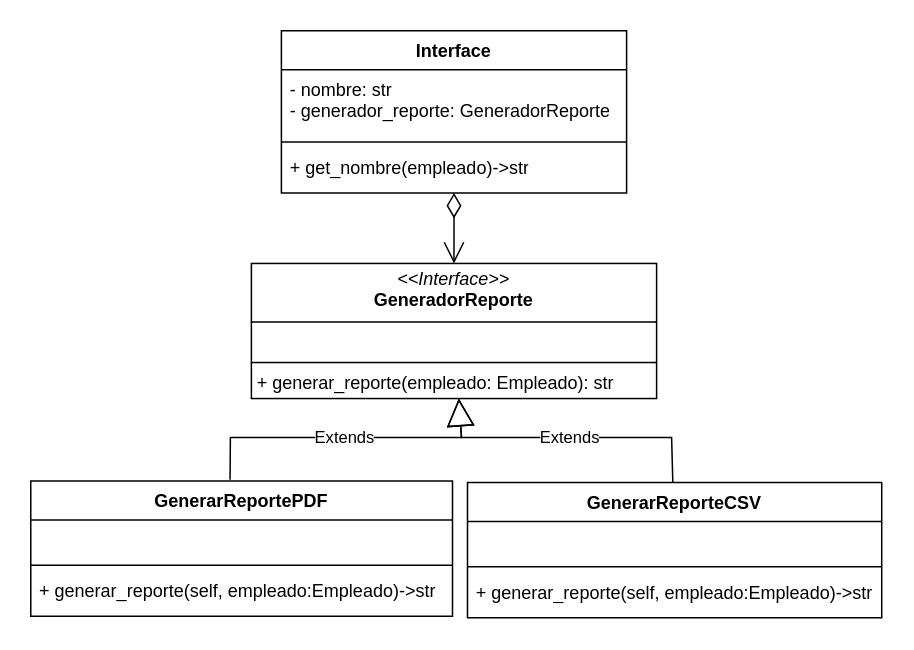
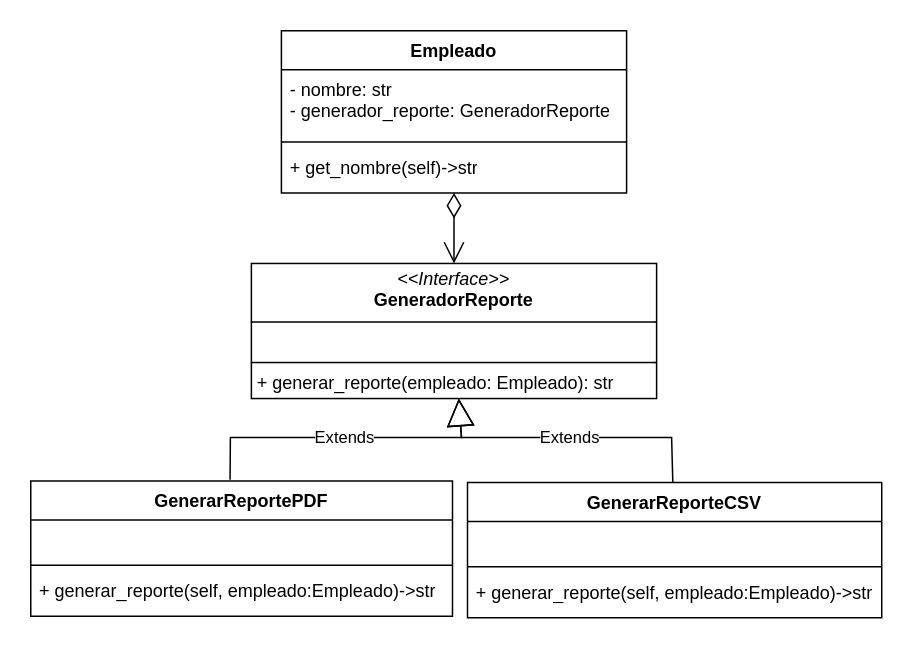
(454, 52) -> (454, 52)
(422, 169) -> (401, 169)
